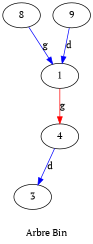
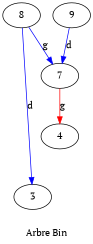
(60, 76) -> (60, 76)
(48, 163) -> (27, 103)
